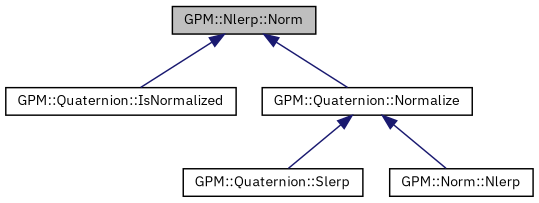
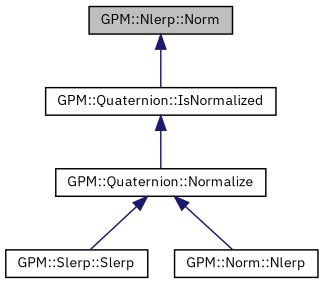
(312, 65) -> (161, 150)
(273, 183) -> (77, 264)
